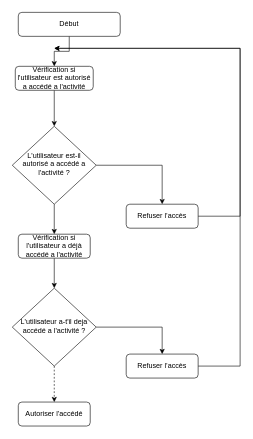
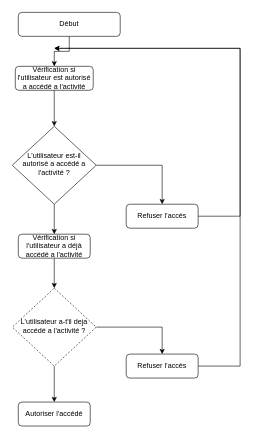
(54, 327) -> (54, 327)
(54, 382) -> (54, 382)
